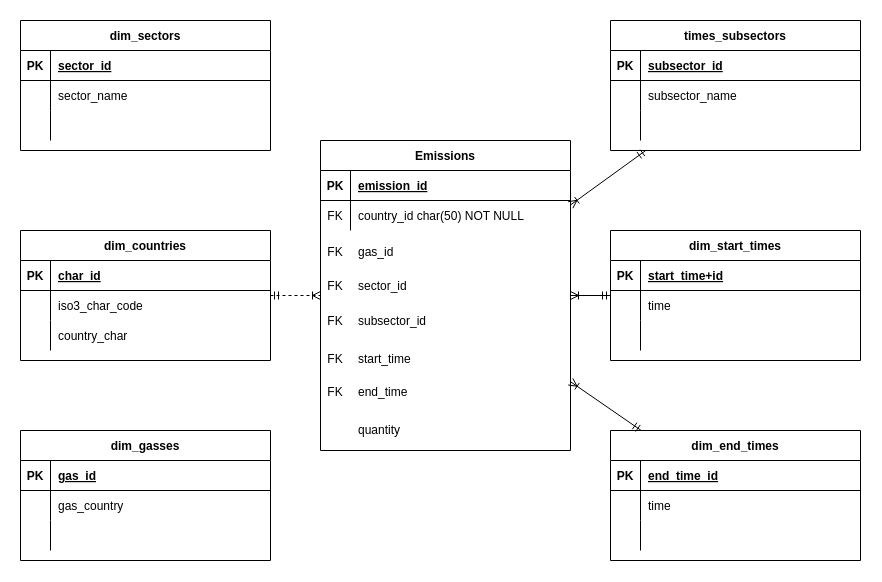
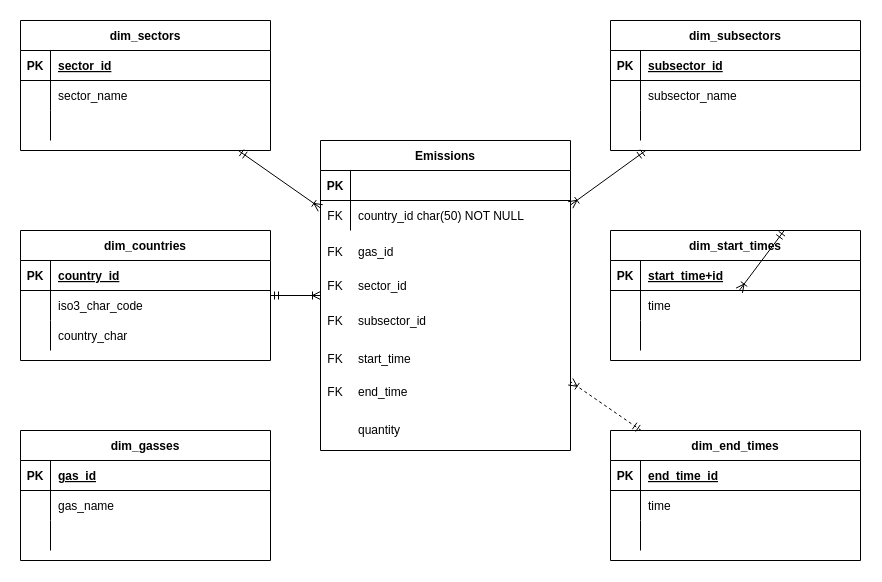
(735, 36) -> (735, 36)
none -> (279, 179)
(461, 186) -> none
(80, 276) -> (90, 276)
(295, 296) -> (295, 296)
(591, 296) -> (763, 259)
(606, 406) -> (606, 406)
(95, 506) -> (85, 506)
